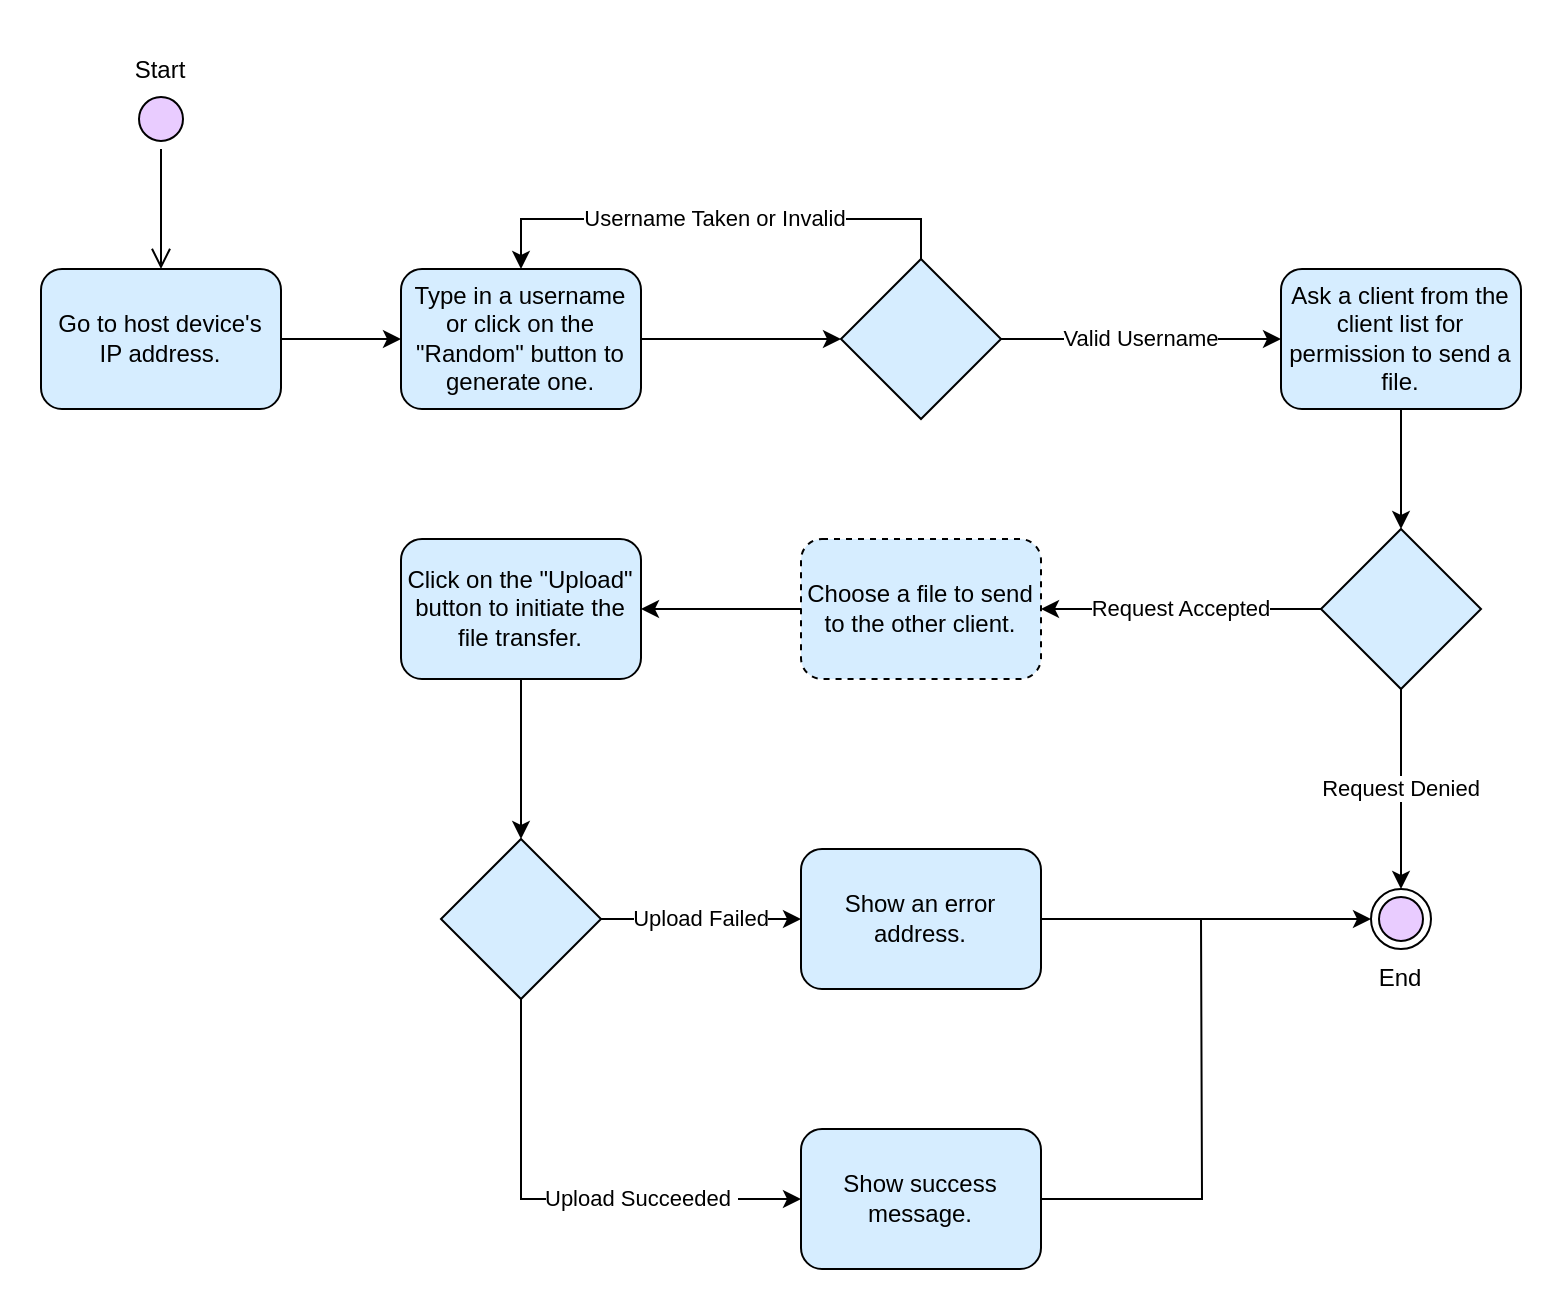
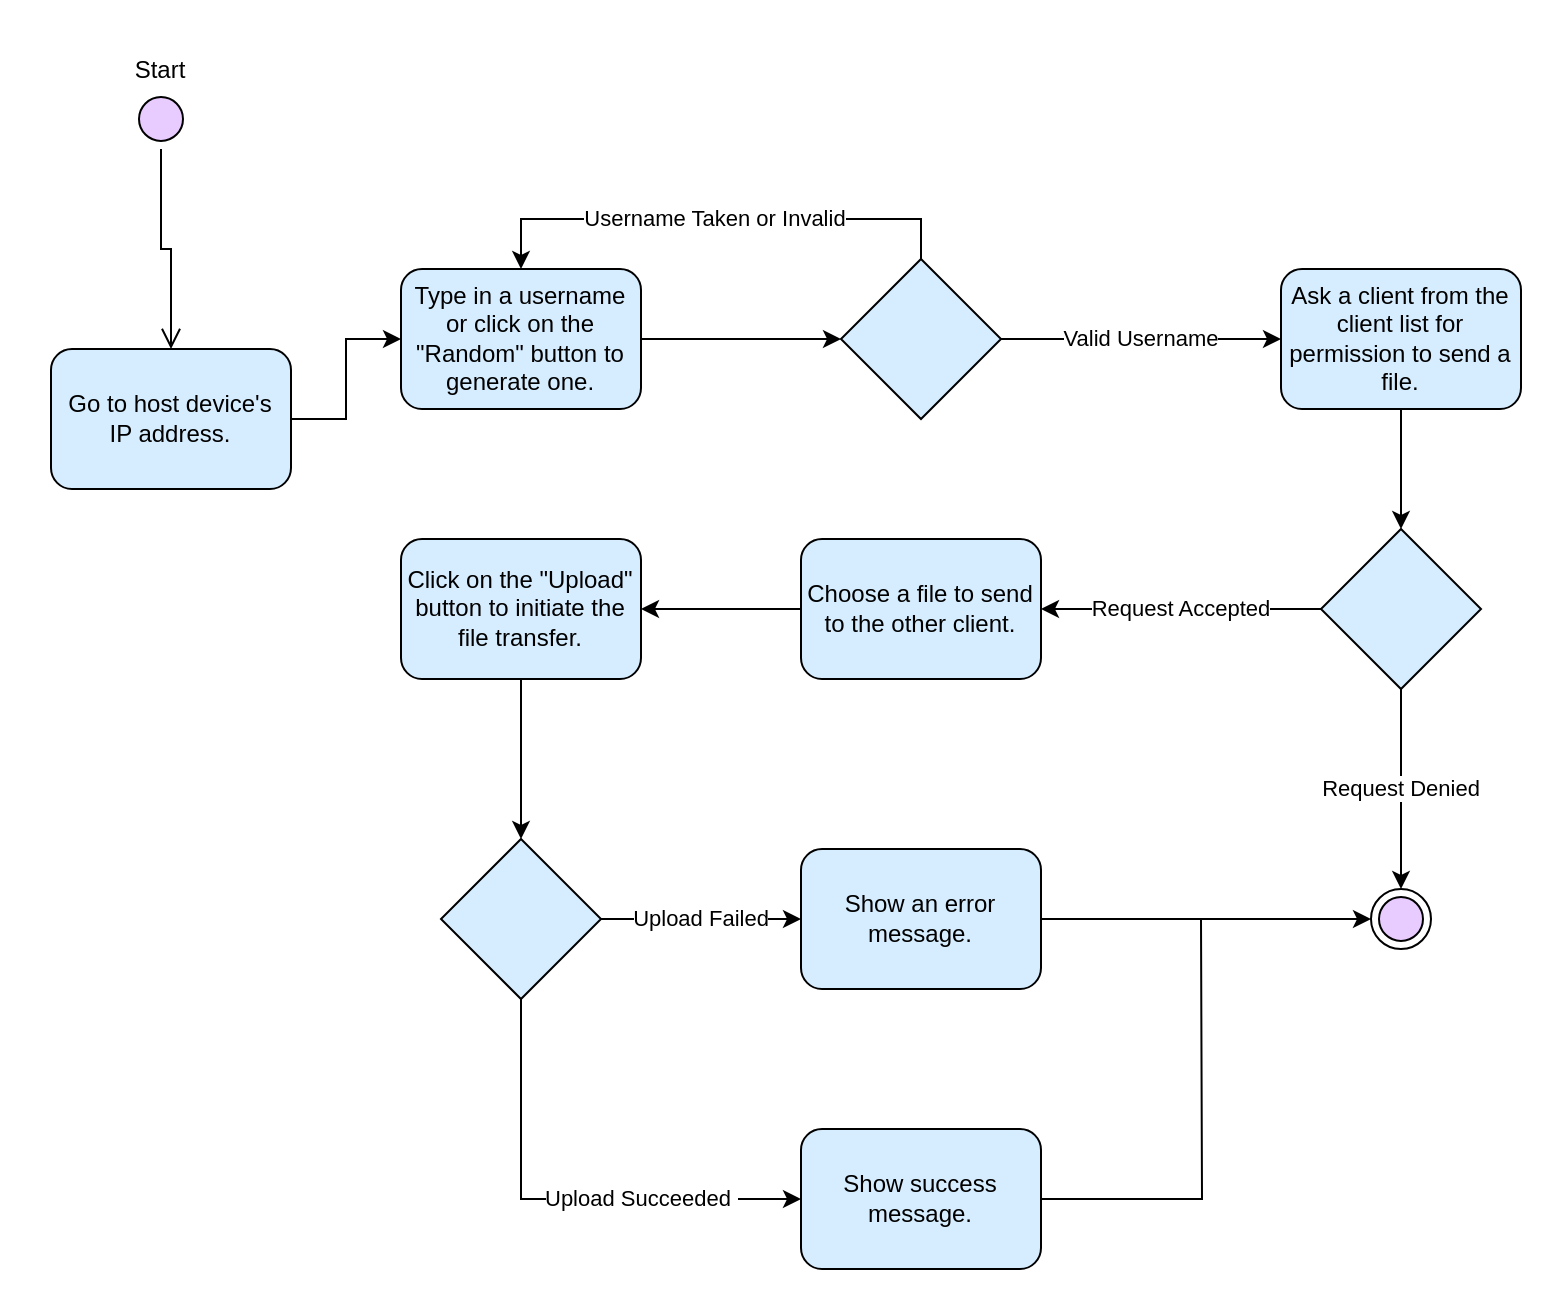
(161, 339) -> (171, 419)
(921, 609) -> (921, 609)
(921, 919) -> (921, 919)
(1401, 979) -> none
